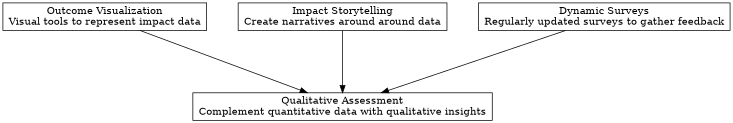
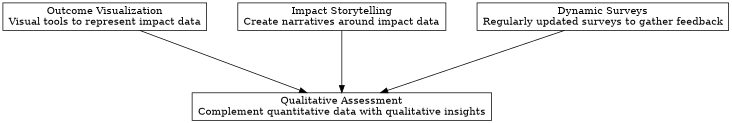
(343, 17) -> (342, 17)
